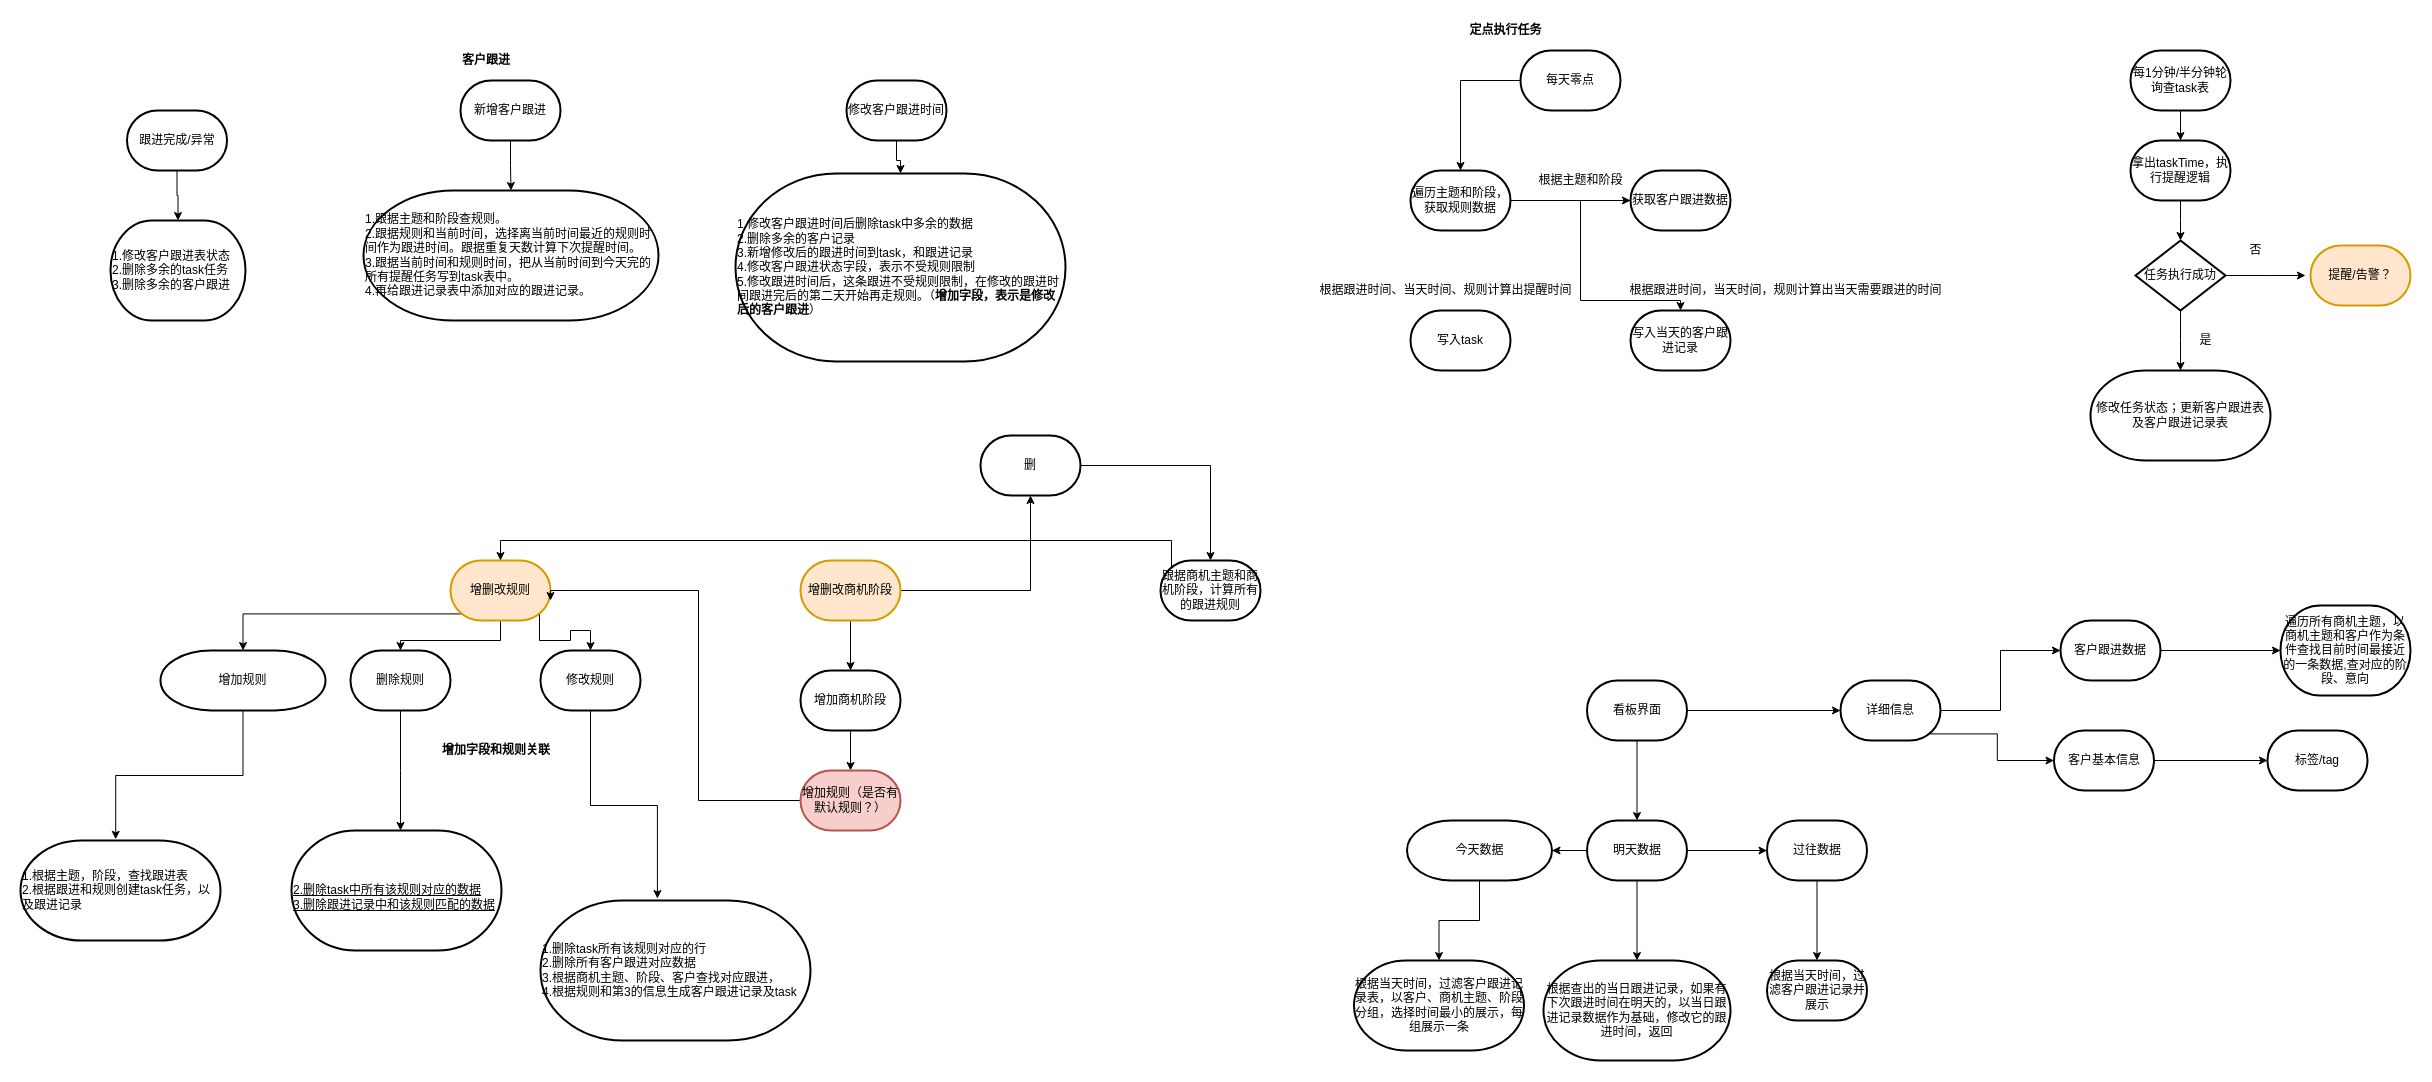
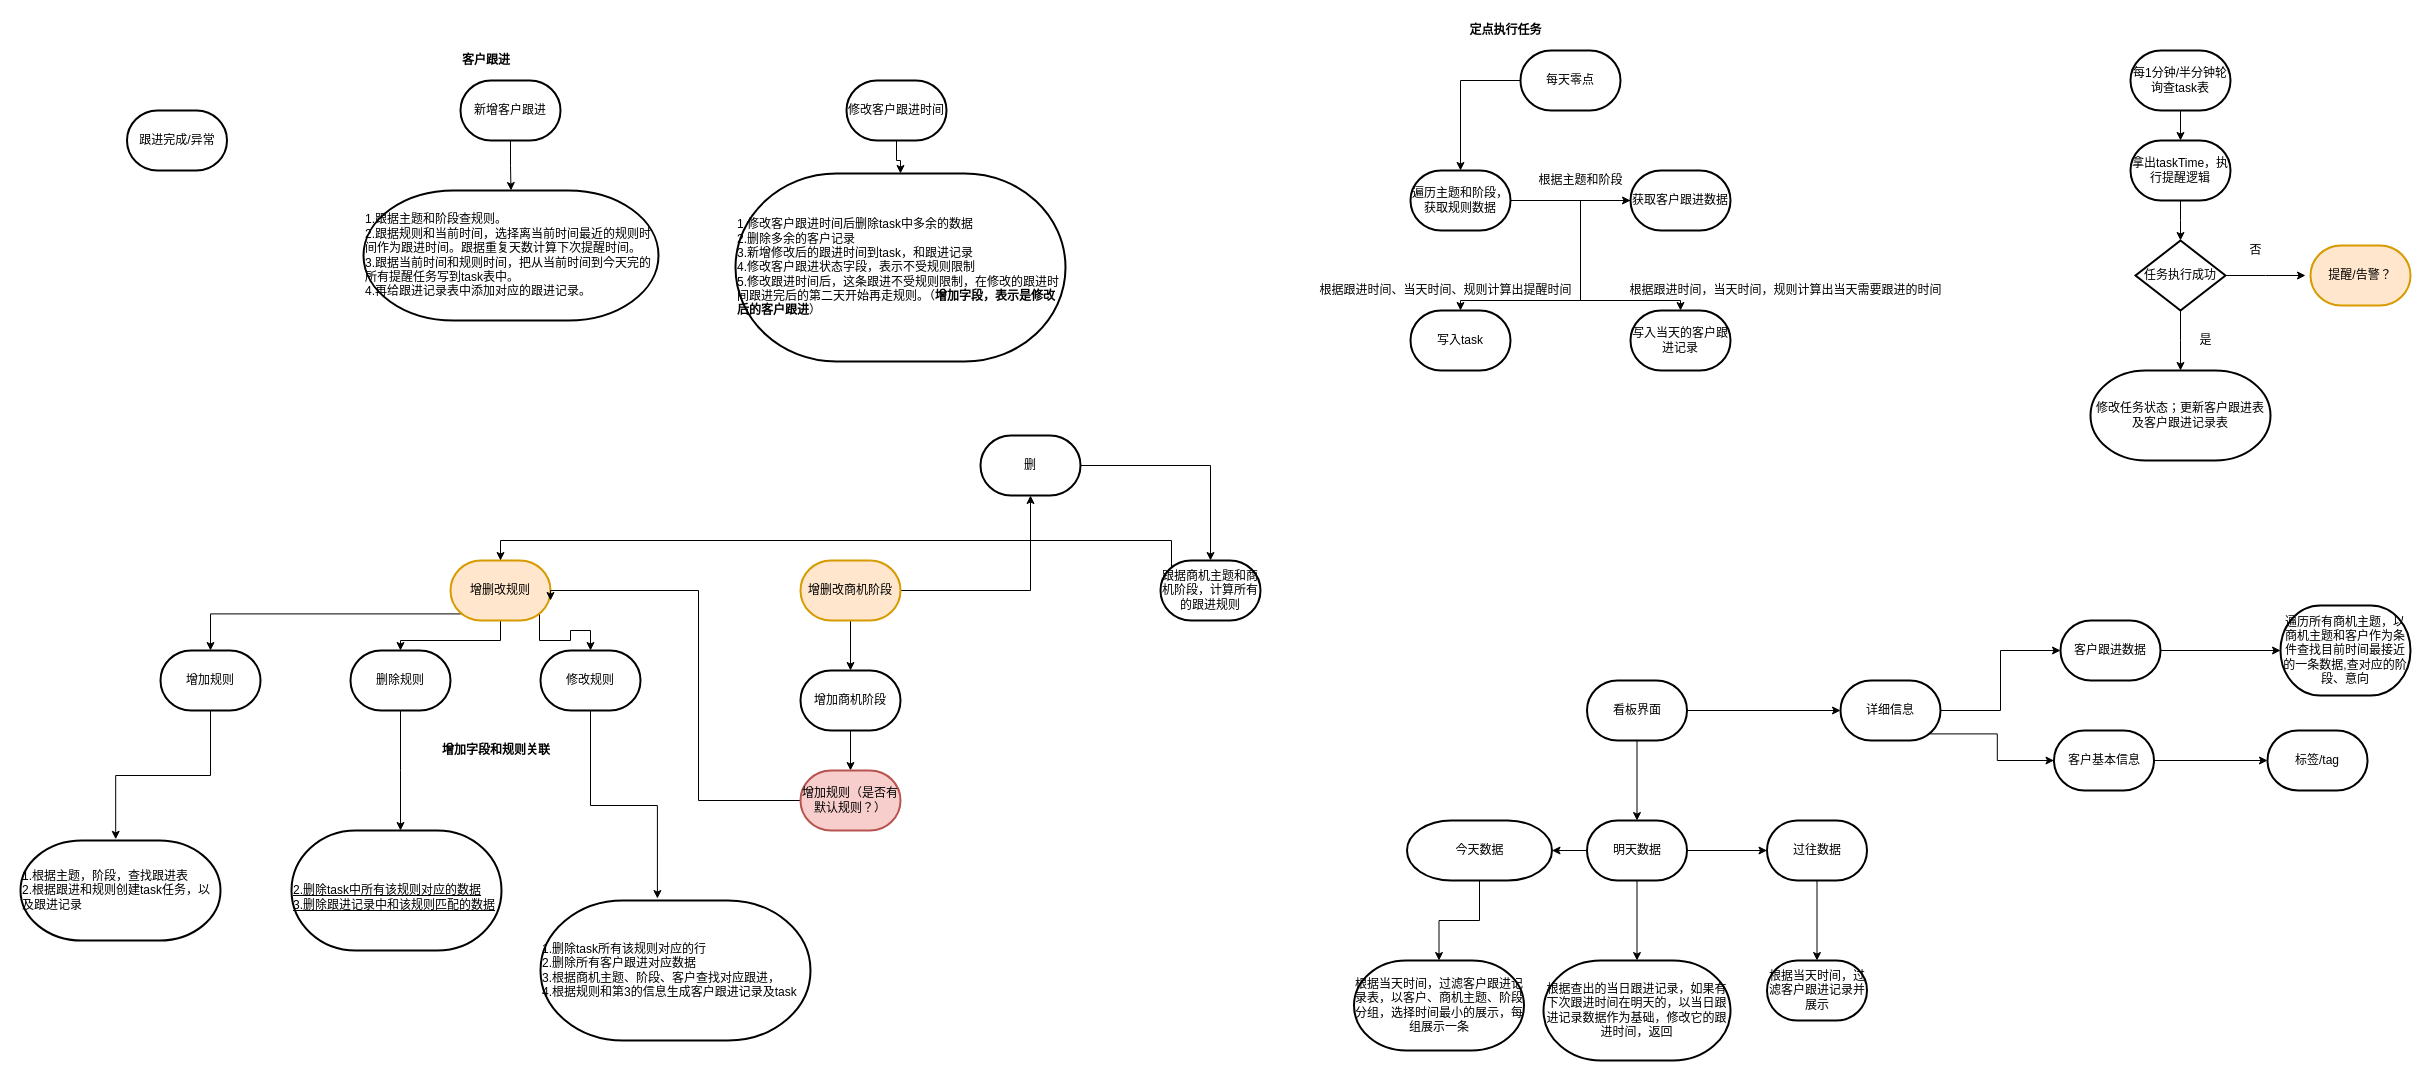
(177, 193) -> none
(178, 271) -> none
none -> (1519, 301)
(243, 681) -> (211, 681)
